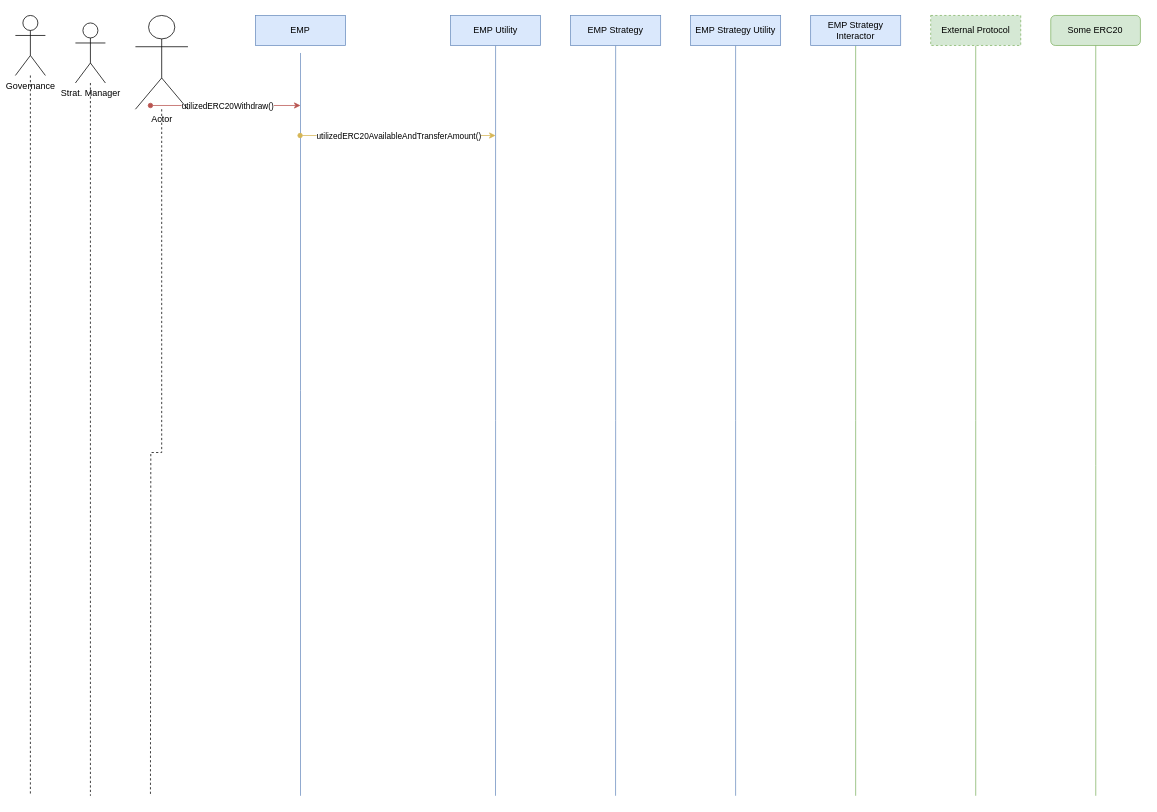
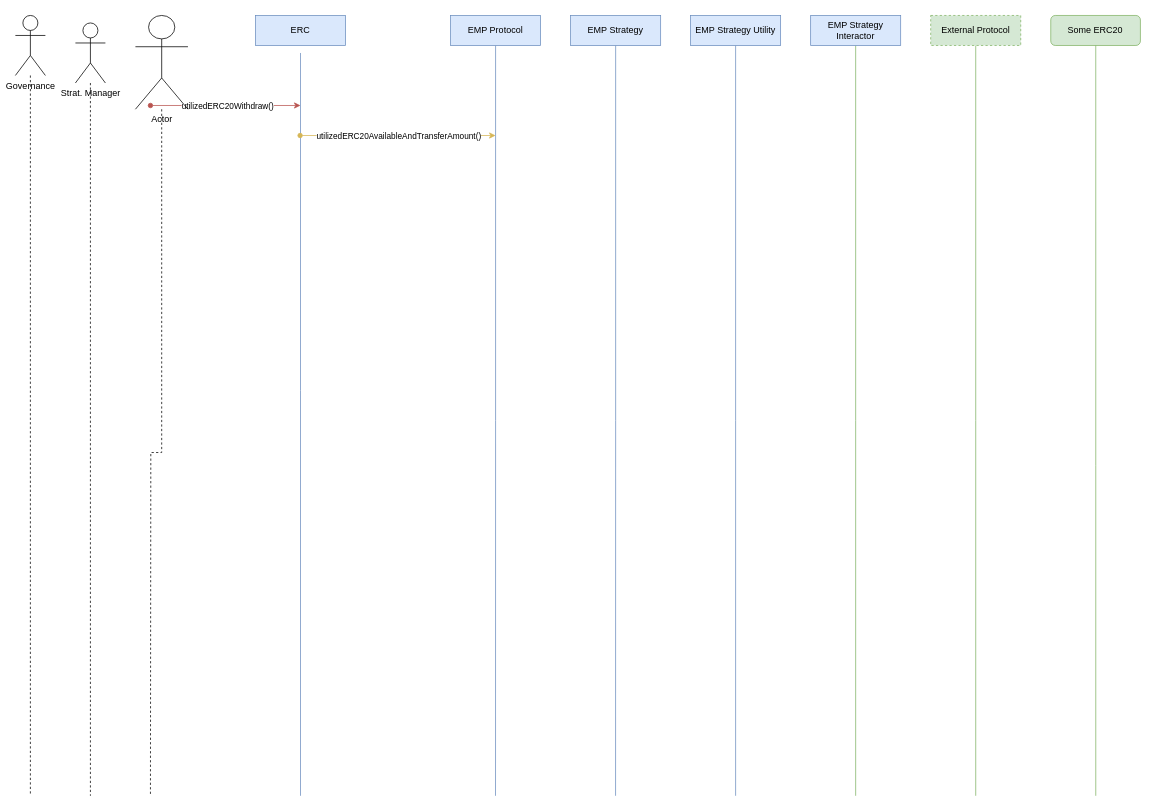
(300, 30) -> (300, 30)
(495, 30) -> (495, 30)
